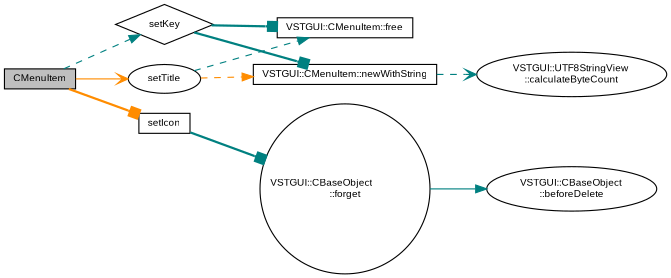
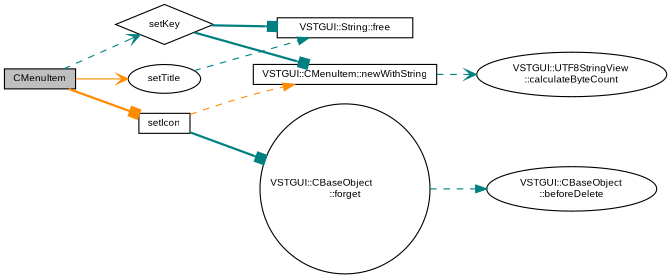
(345, 28) -> (345, 28)
(97, 54) -> (97, 54)
(221, 78) -> (236, 99)
(453, 189) -> (453, 189)
